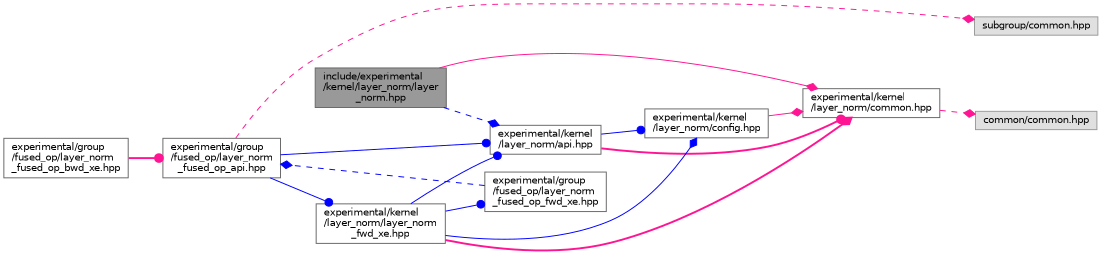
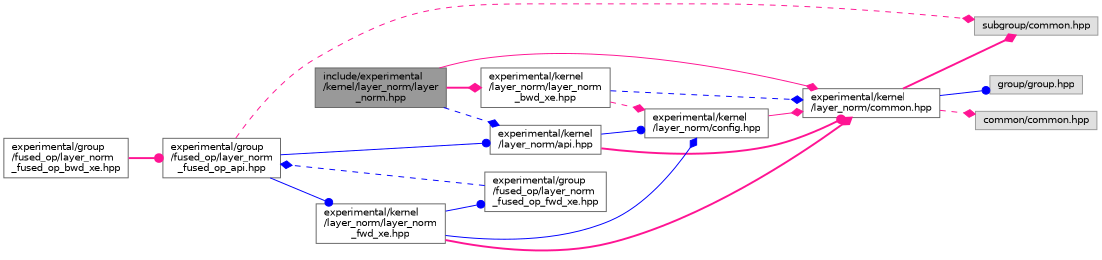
none -> (954, 65)
none -> (1036, 85)
none -> (546, 88)
(455, 176) -> none
